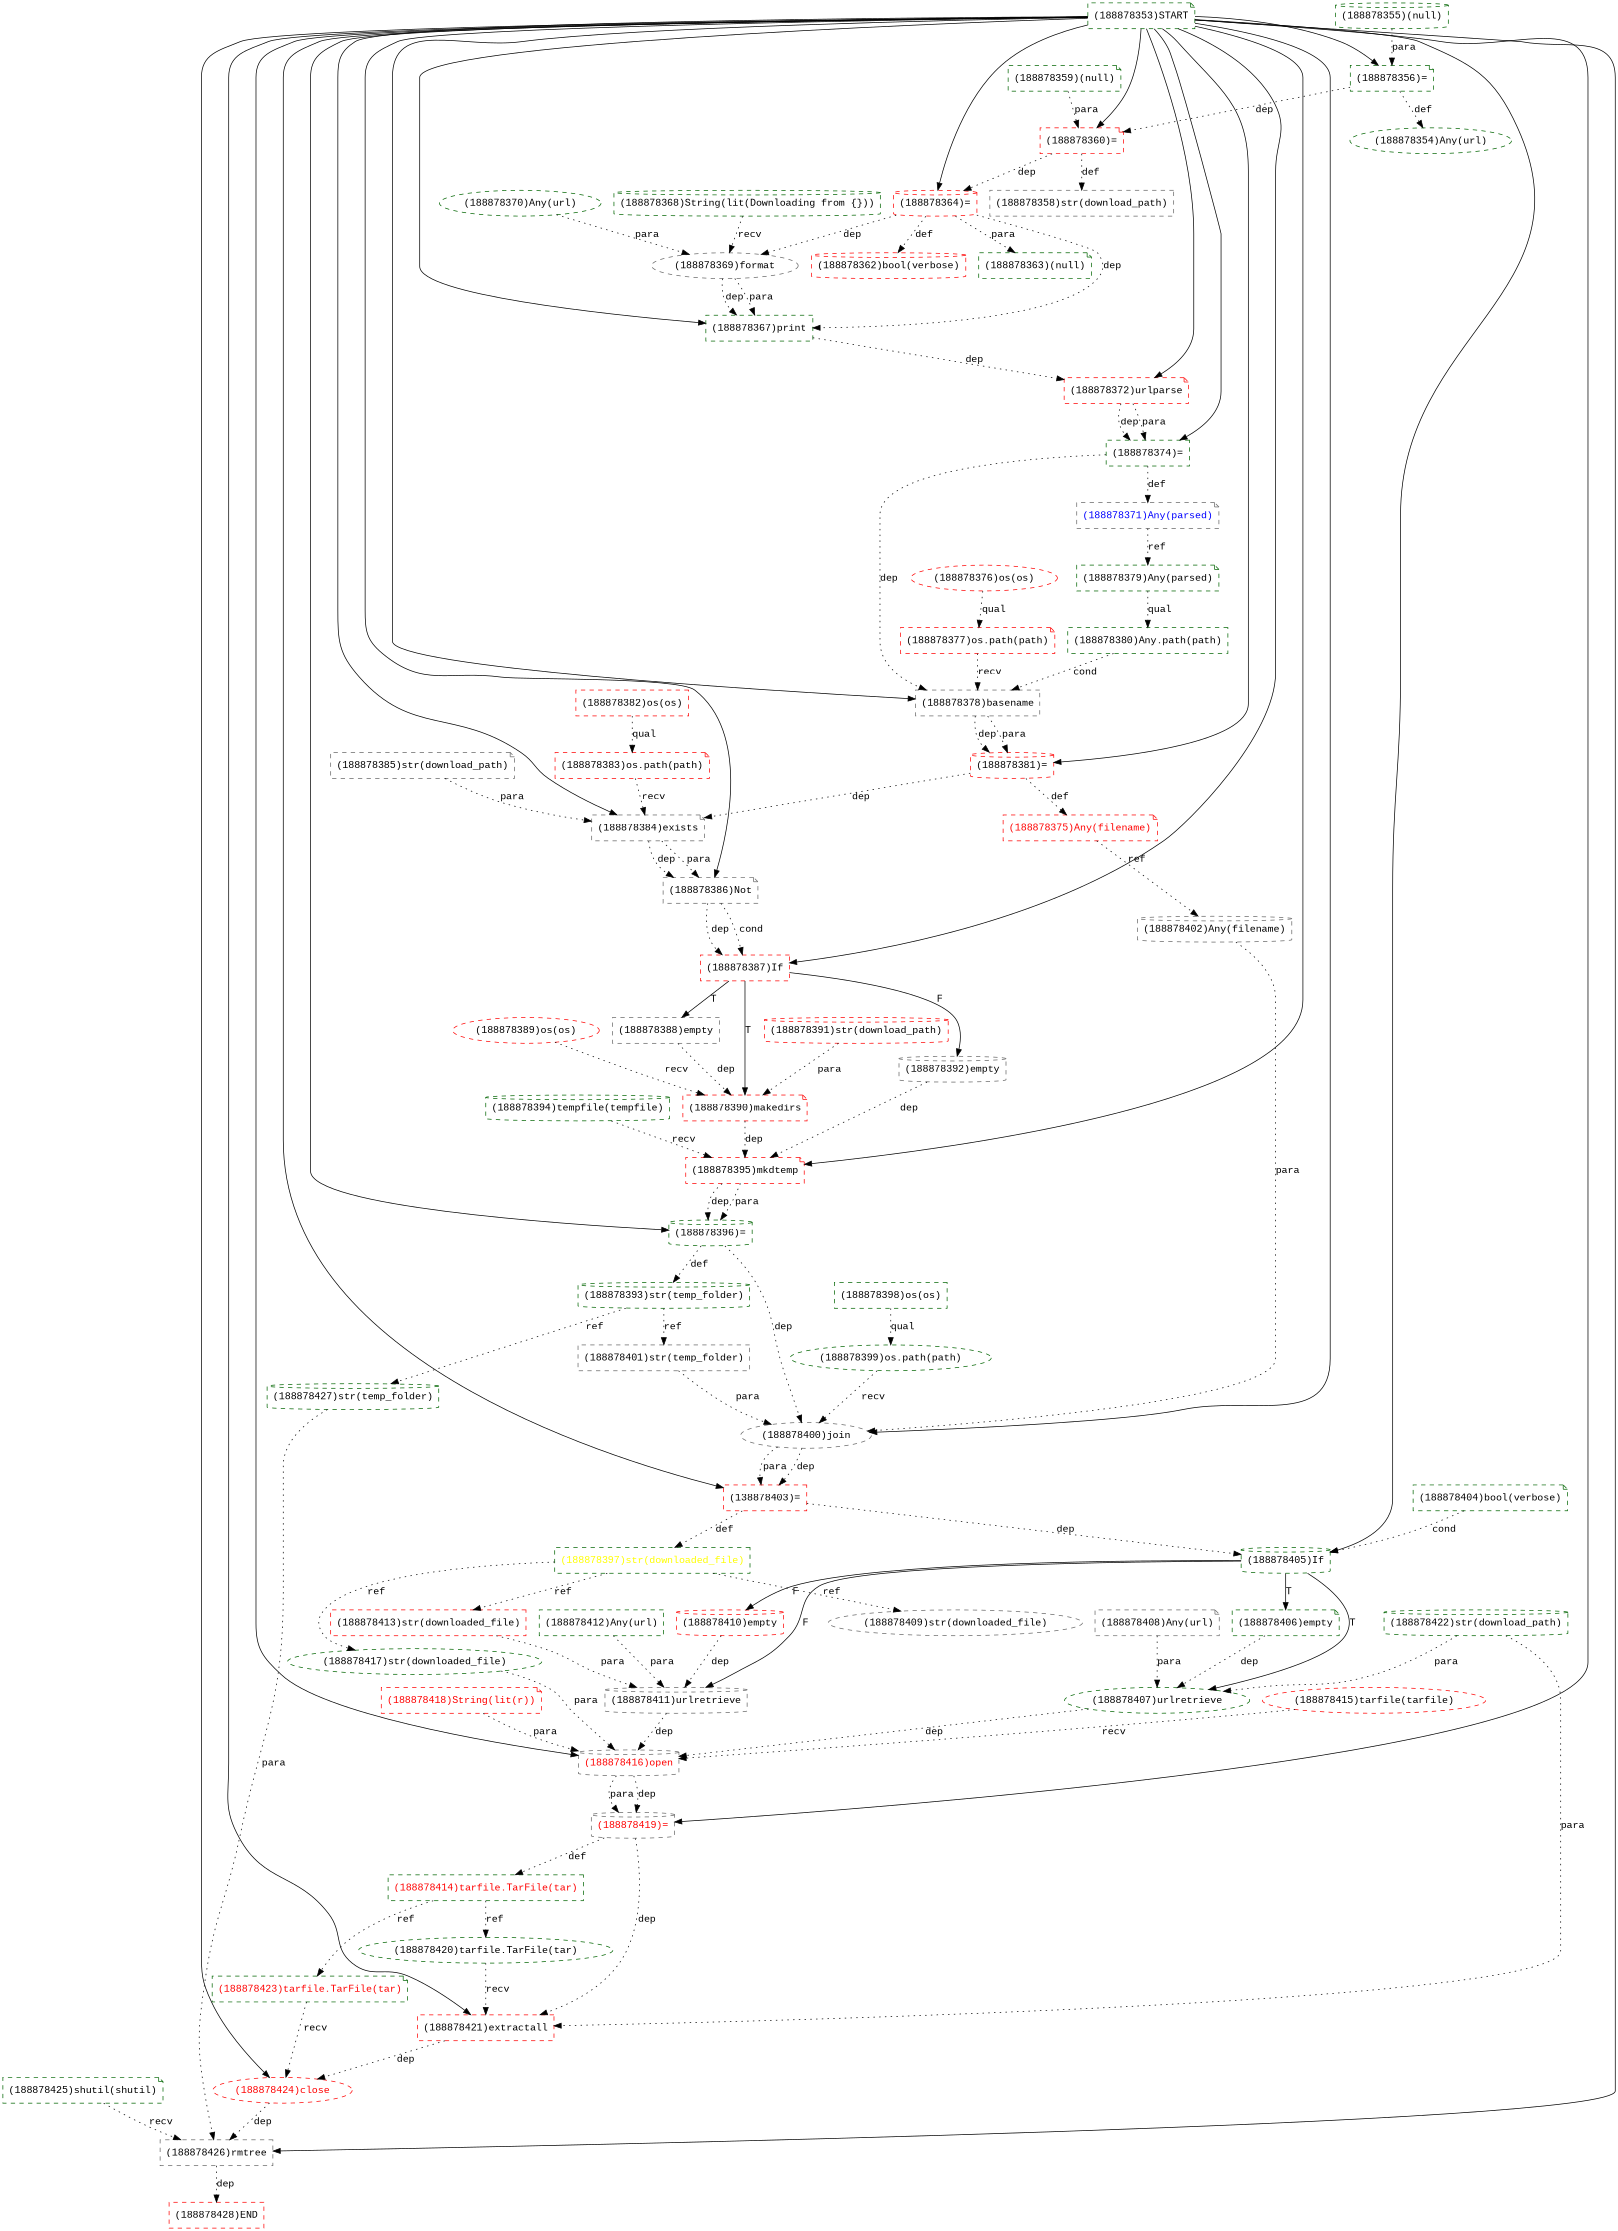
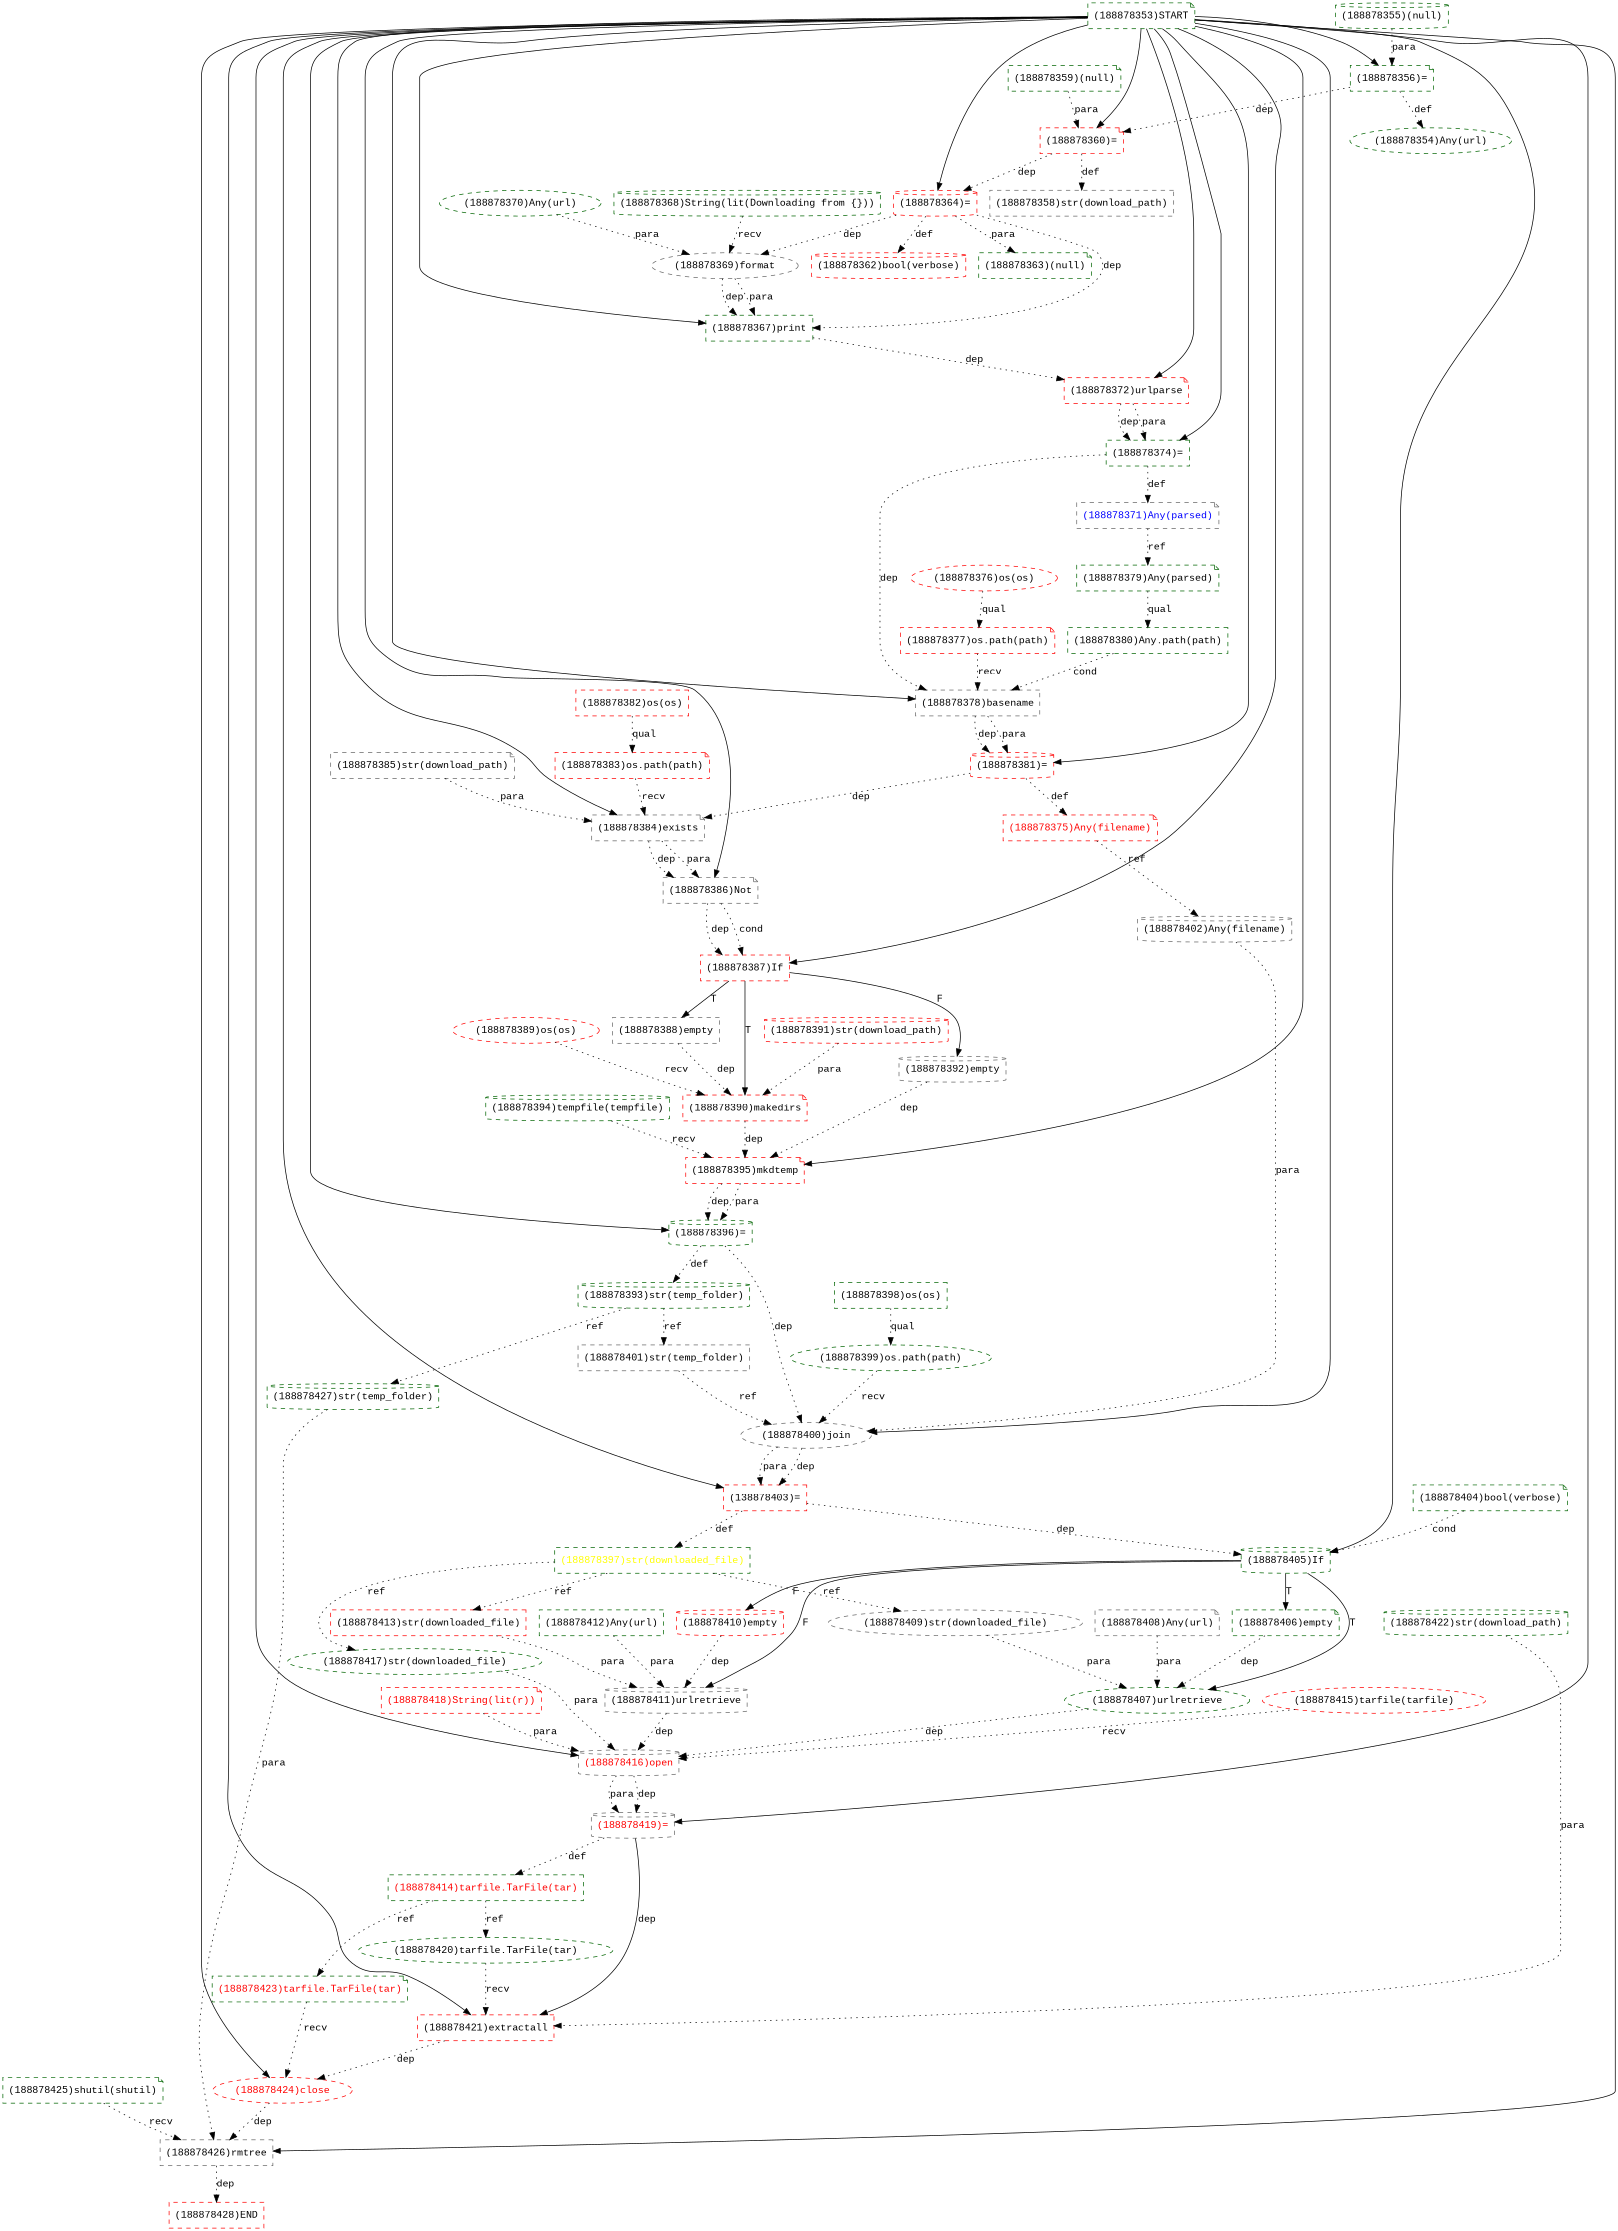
(748, 1397) -> (748, 1397)
(1348, 1681) -> (1053, 1660)
(629, 1946) -> (629, 1946)
